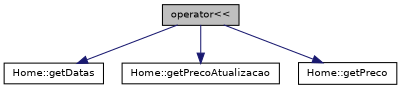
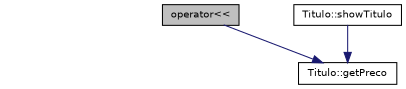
none -> (348, 15)
(54, 73) -> none
(201, 73) -> none
(348, 73) -> (348, 73)
